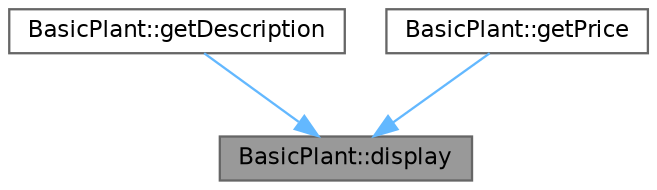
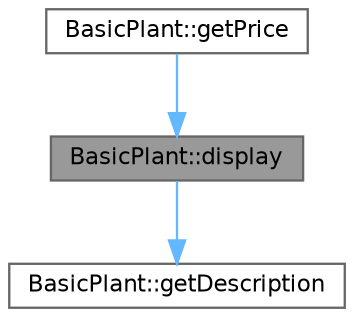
(251, 88) -> (177, 211)
